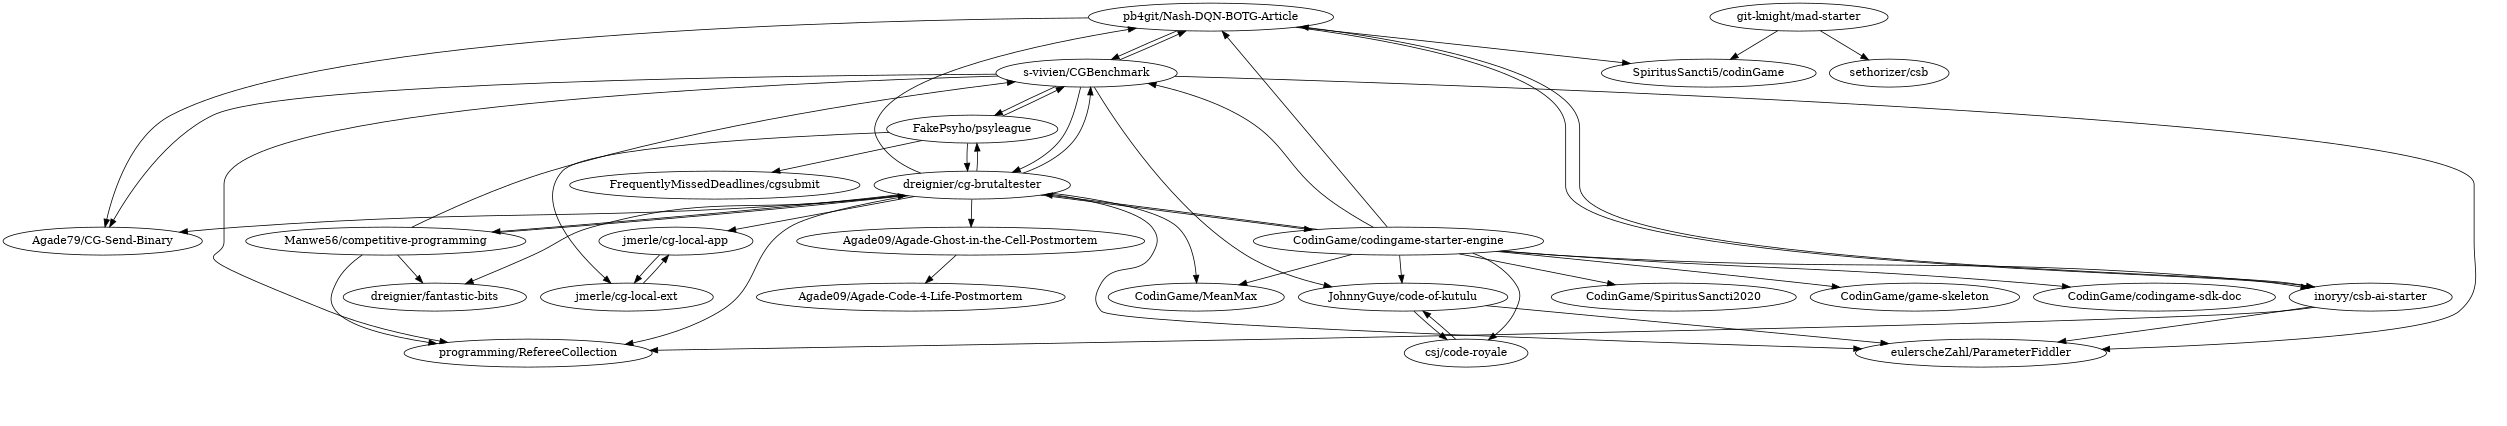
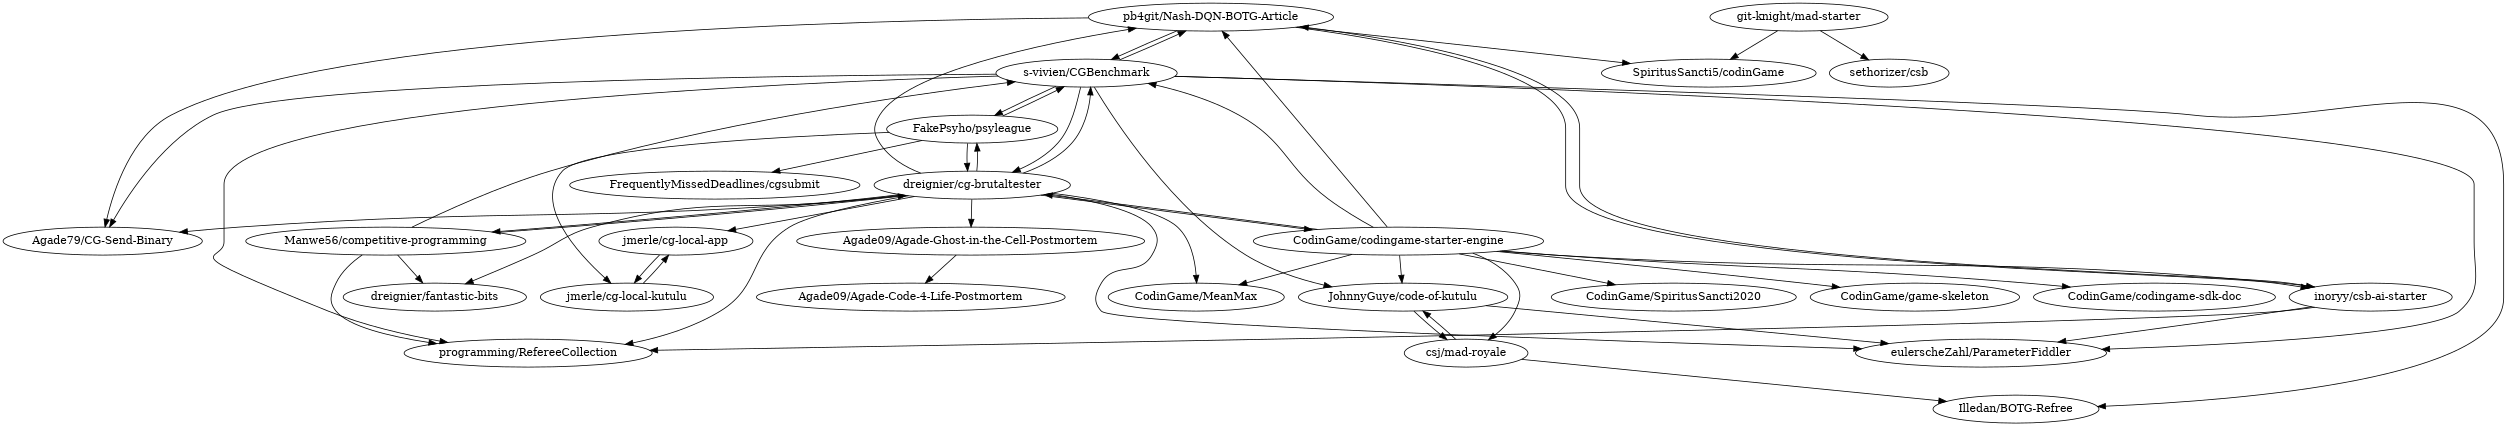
(627, 297) -> (627, 297)
(1466, 353) -> (1466, 353)
none -> (2016, 409)
